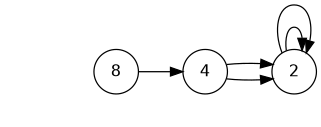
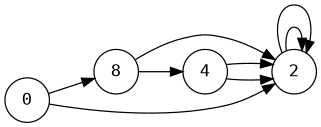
none -> (199, 35)
none -> (27, 100)
